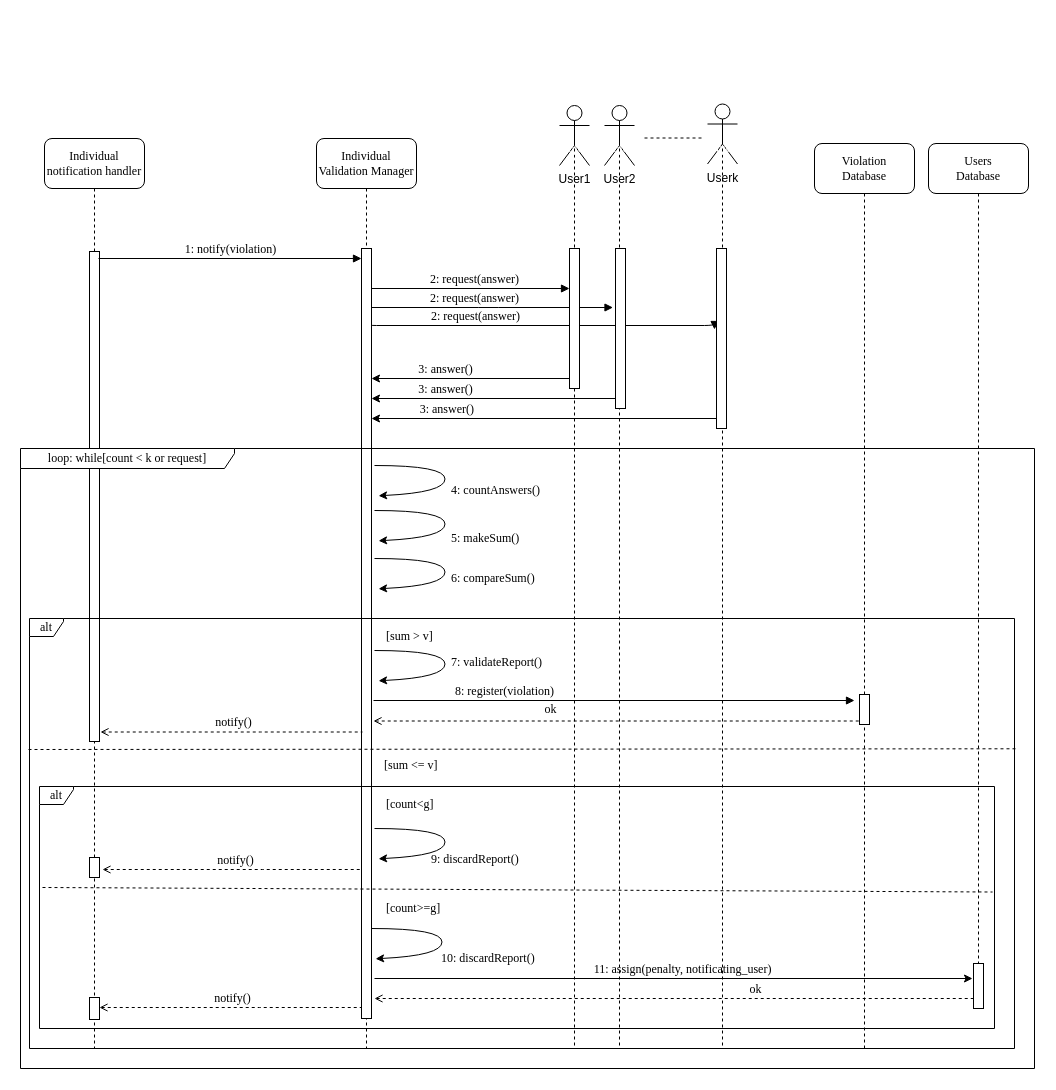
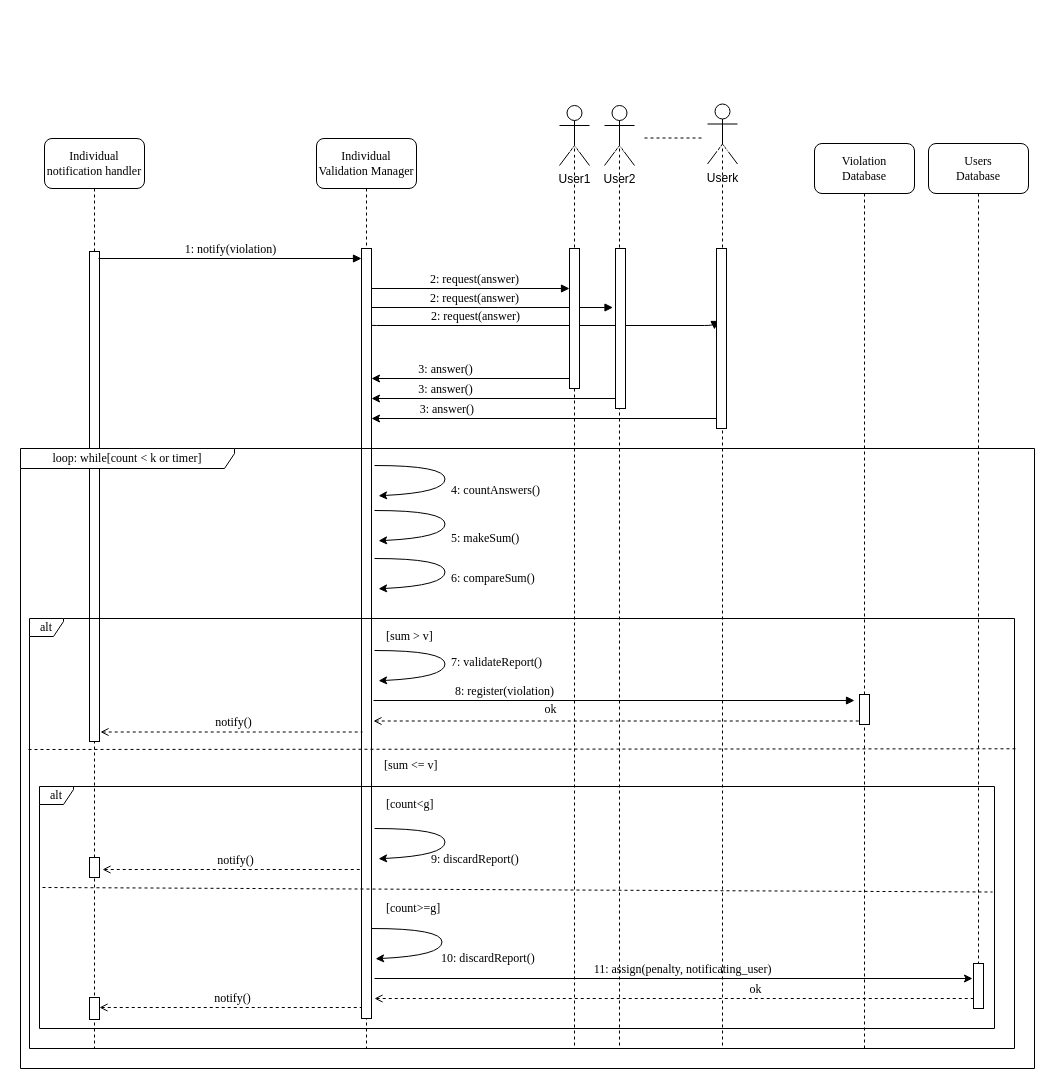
(128, 459) -> (128, 459)
